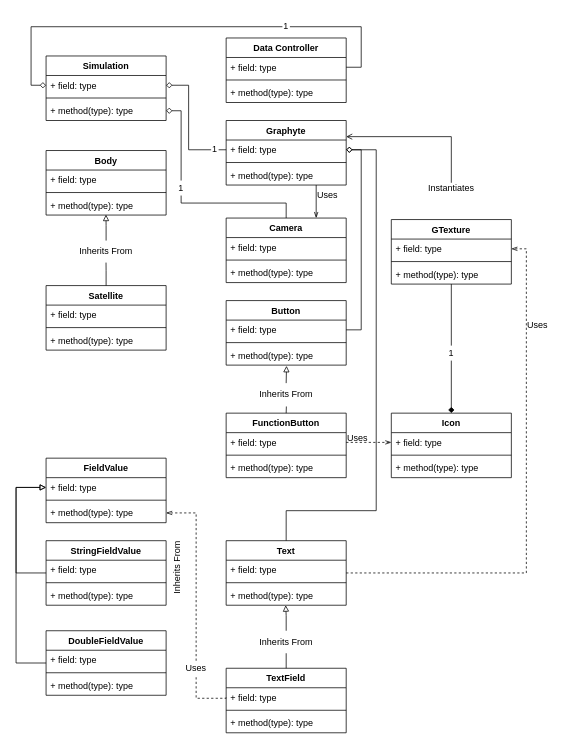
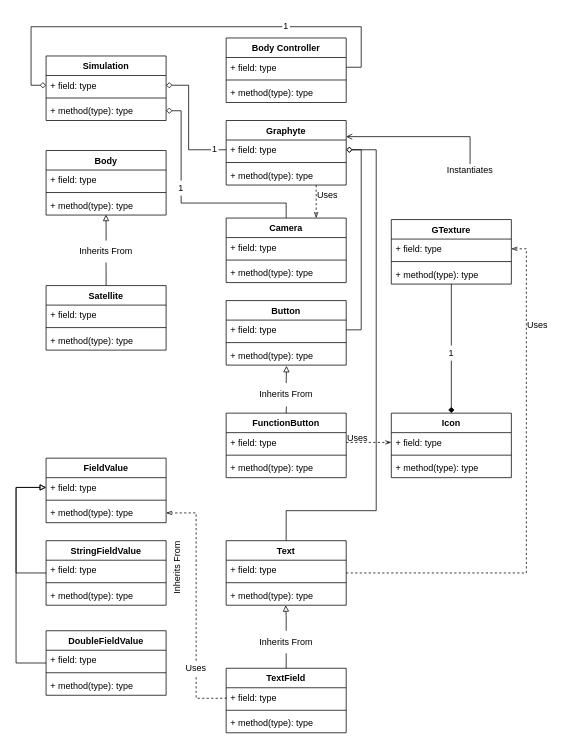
(286, 48) -> (286, 48)
(451, 188) -> (470, 170)
(316, 199) -> (316, 199)
